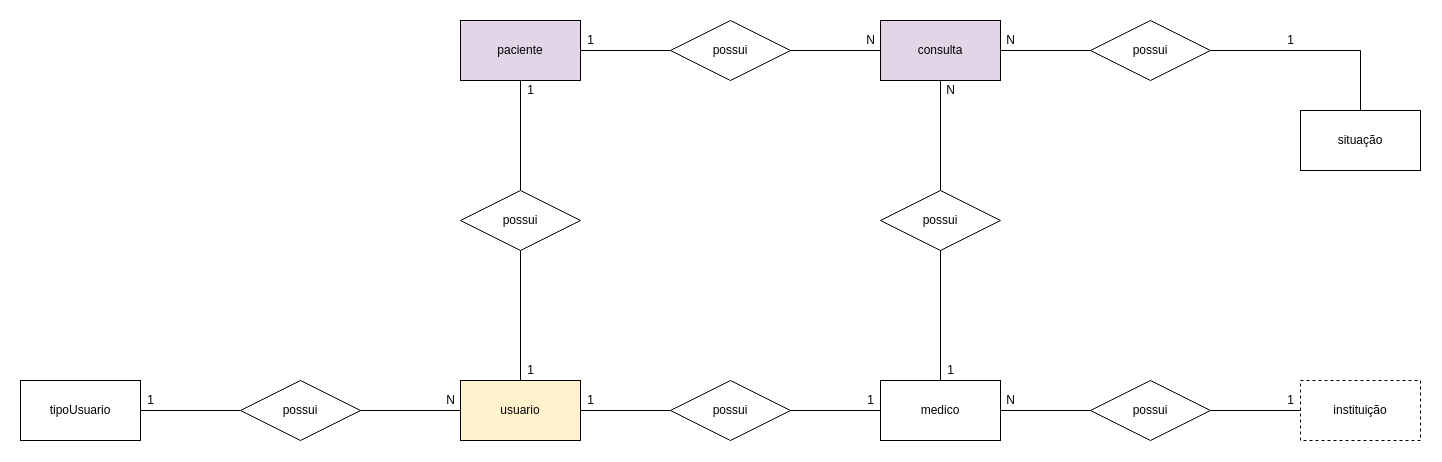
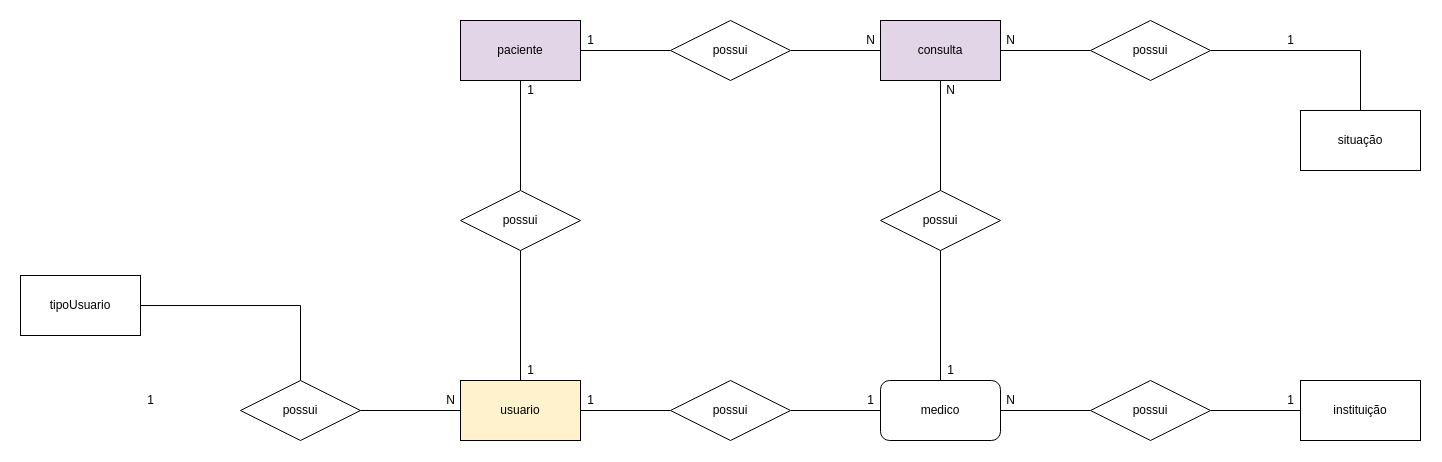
(81, 411) -> (81, 306)
(941, 411) -> (941, 411)
(1361, 411) -> (1361, 411)
